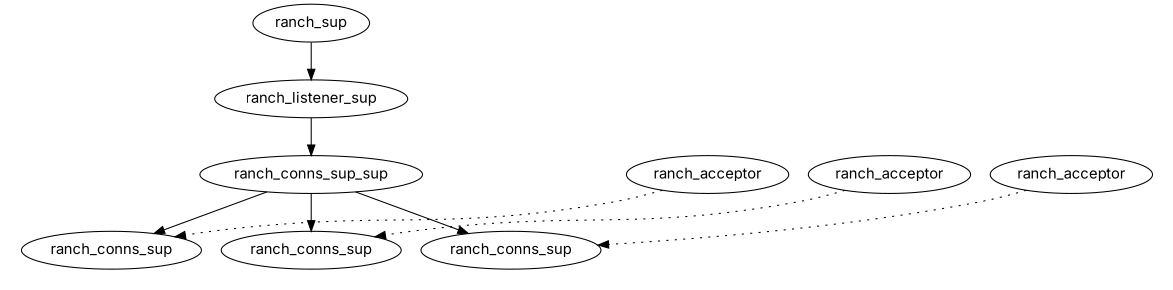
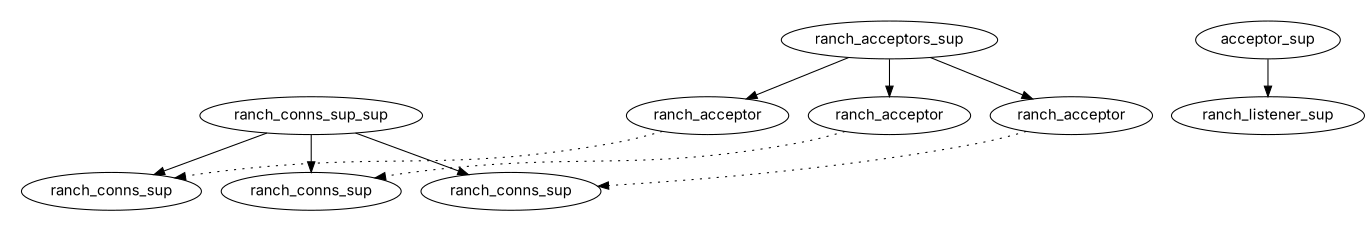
(311, 23) -> (1268, 40)
none -> (889, 40)
(311, 132) -> none
